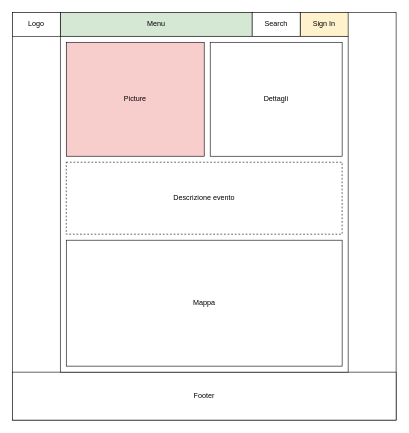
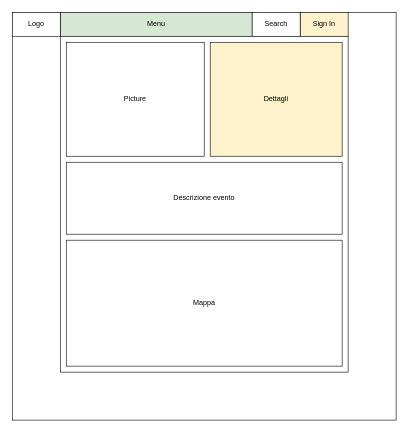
(135, 99) -> (135, 99)
(276, 99) -> (276, 99)
(204, 198) -> (204, 198)
(204, 396) -> none
